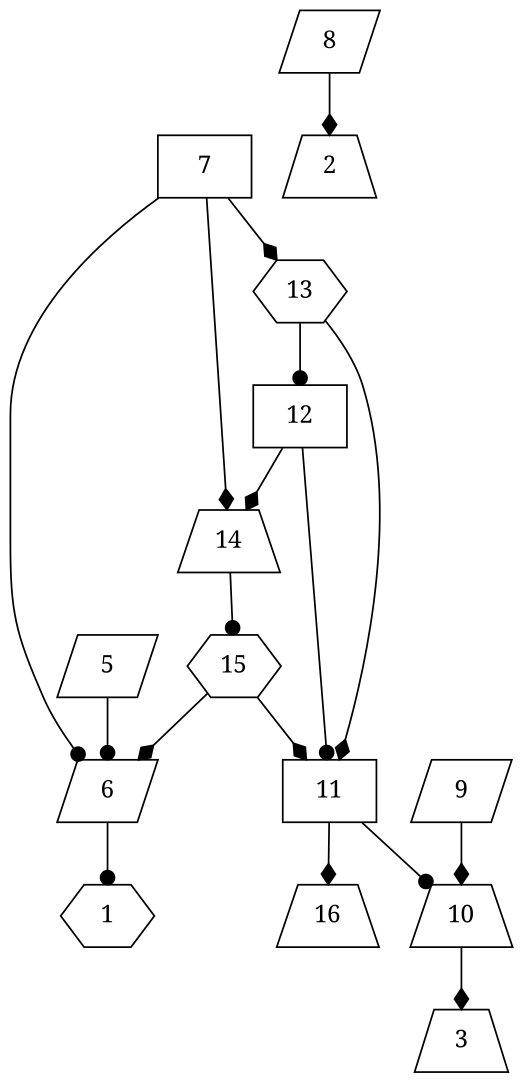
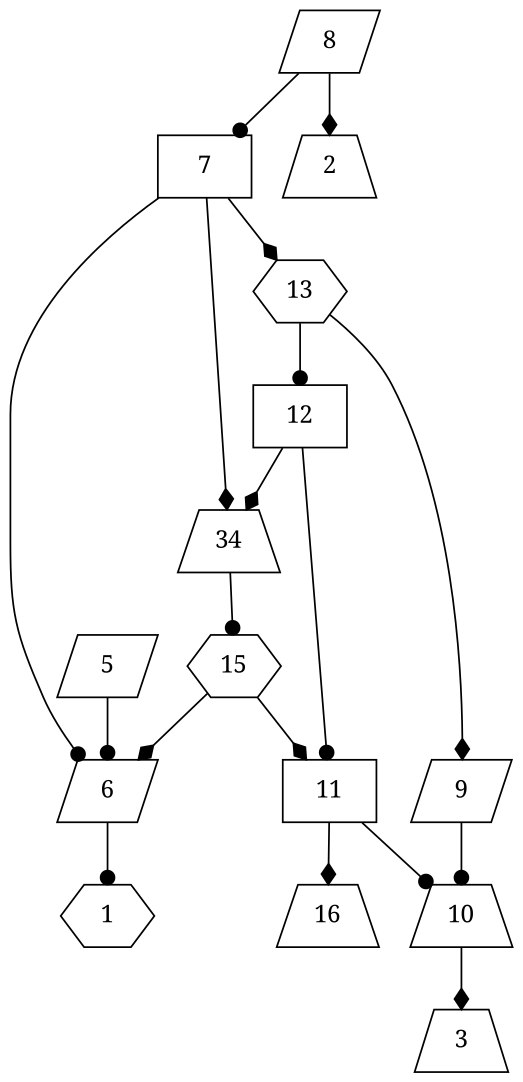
none -> (272, 99)
(379, 526) -> (437, 511)
(229, 541) -> (229, 541)
(461, 847) -> (461, 847)
